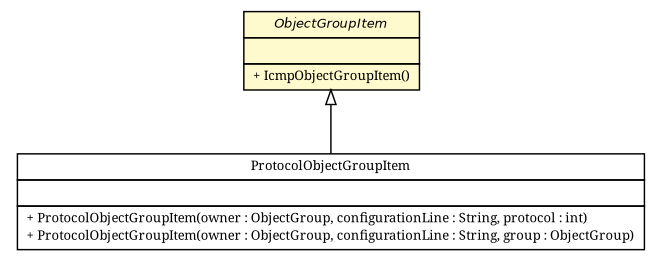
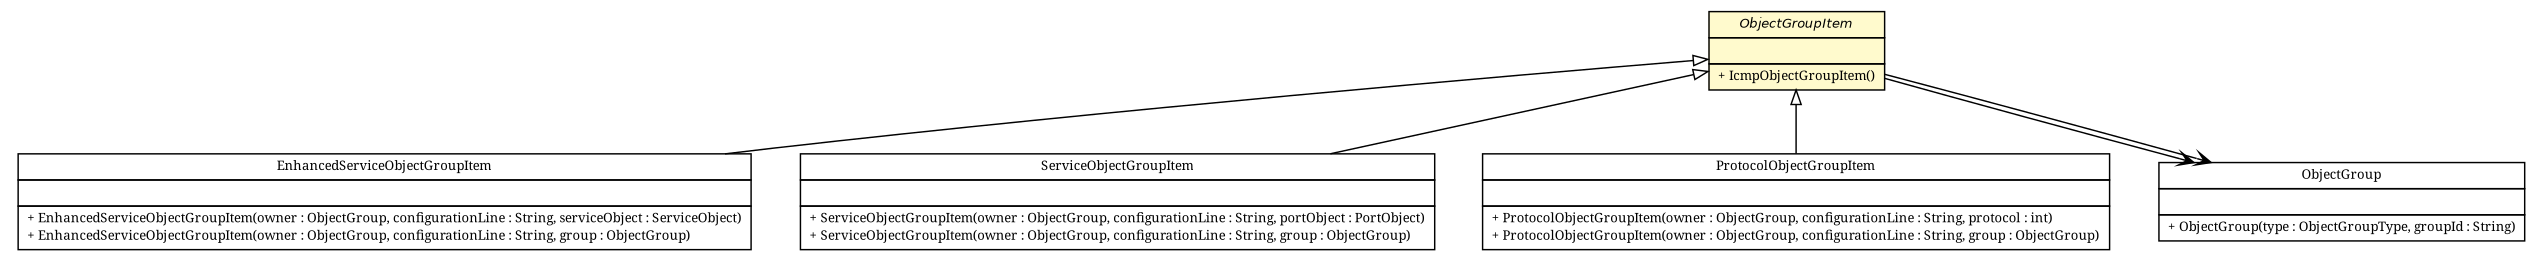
none -> (384, 202)
none -> (1117, 202)
none -> (2342, 202)
